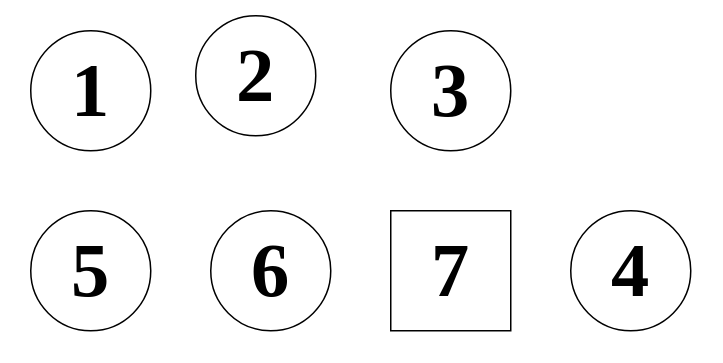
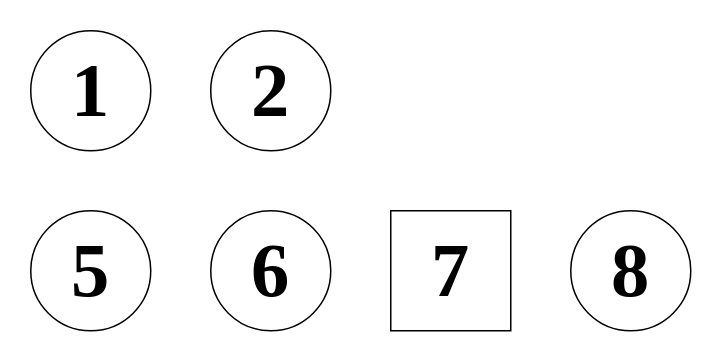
(256, 76) -> (271, 91)
(451, 91) -> none
(631, 271) -> (631, 271)
